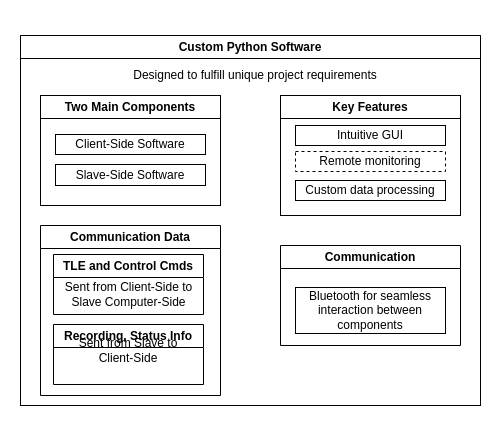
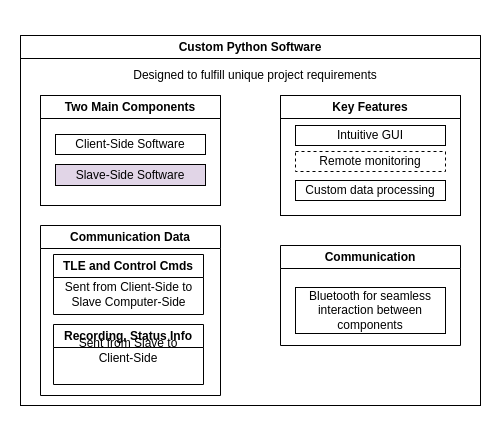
(131, 175) -> (131, 175)
